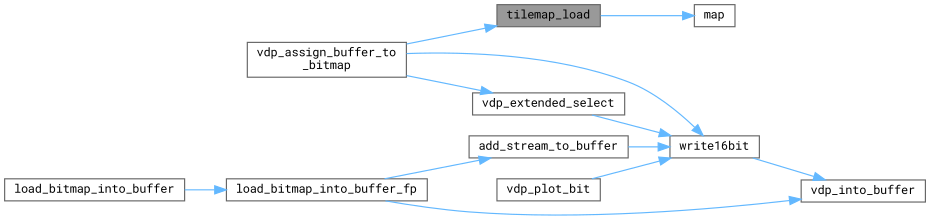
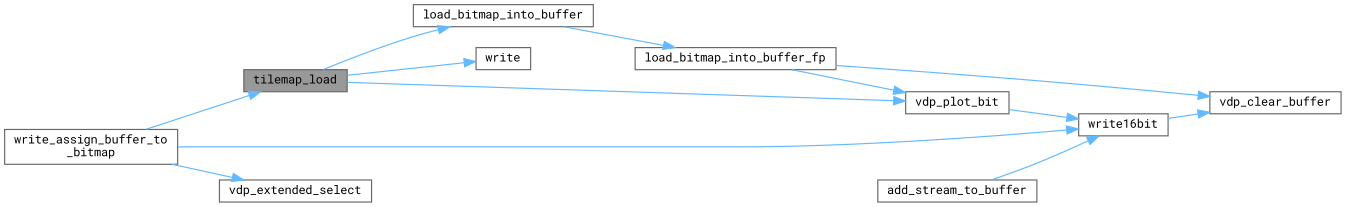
(715, 16) -> (503, 59)
none -> (380, 48)
(327, 60) -> (91, 147)
none -> (620, 92)
(626, 124) -> none
(432, 169) -> (843, 80)
(863, 191) -> (1275, 103)
